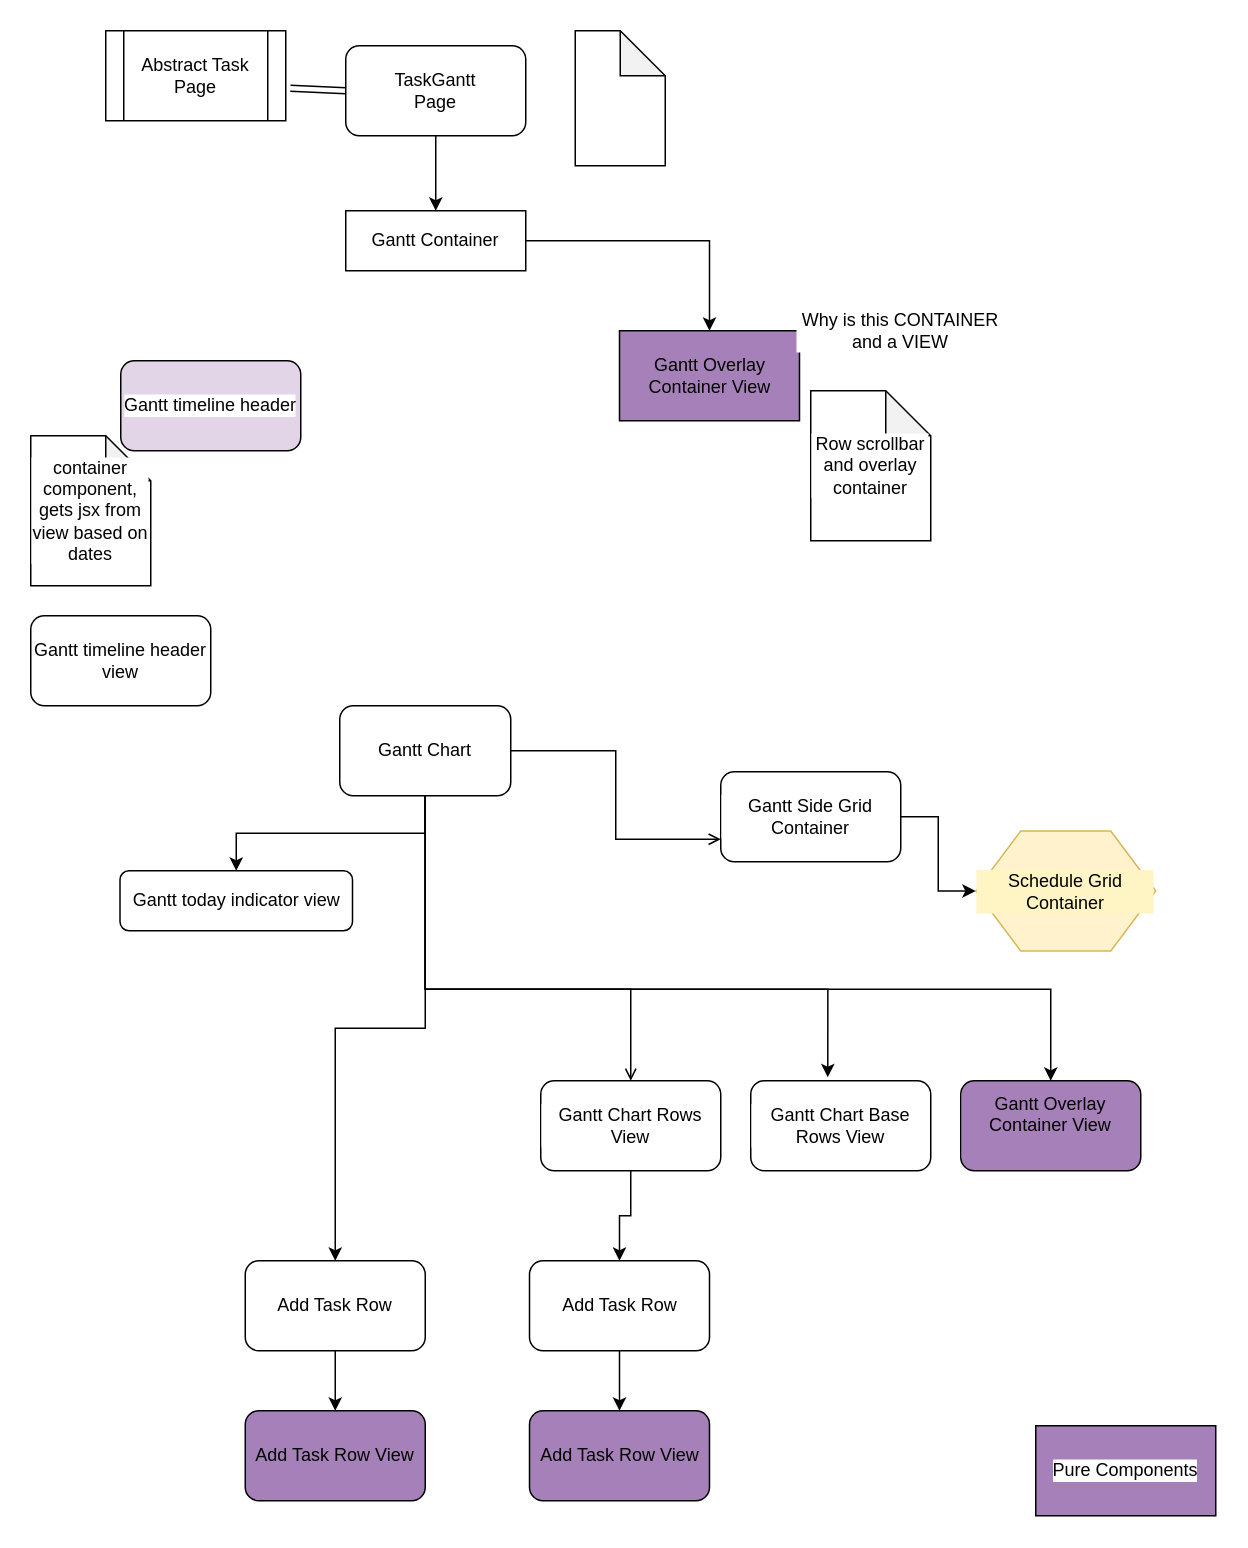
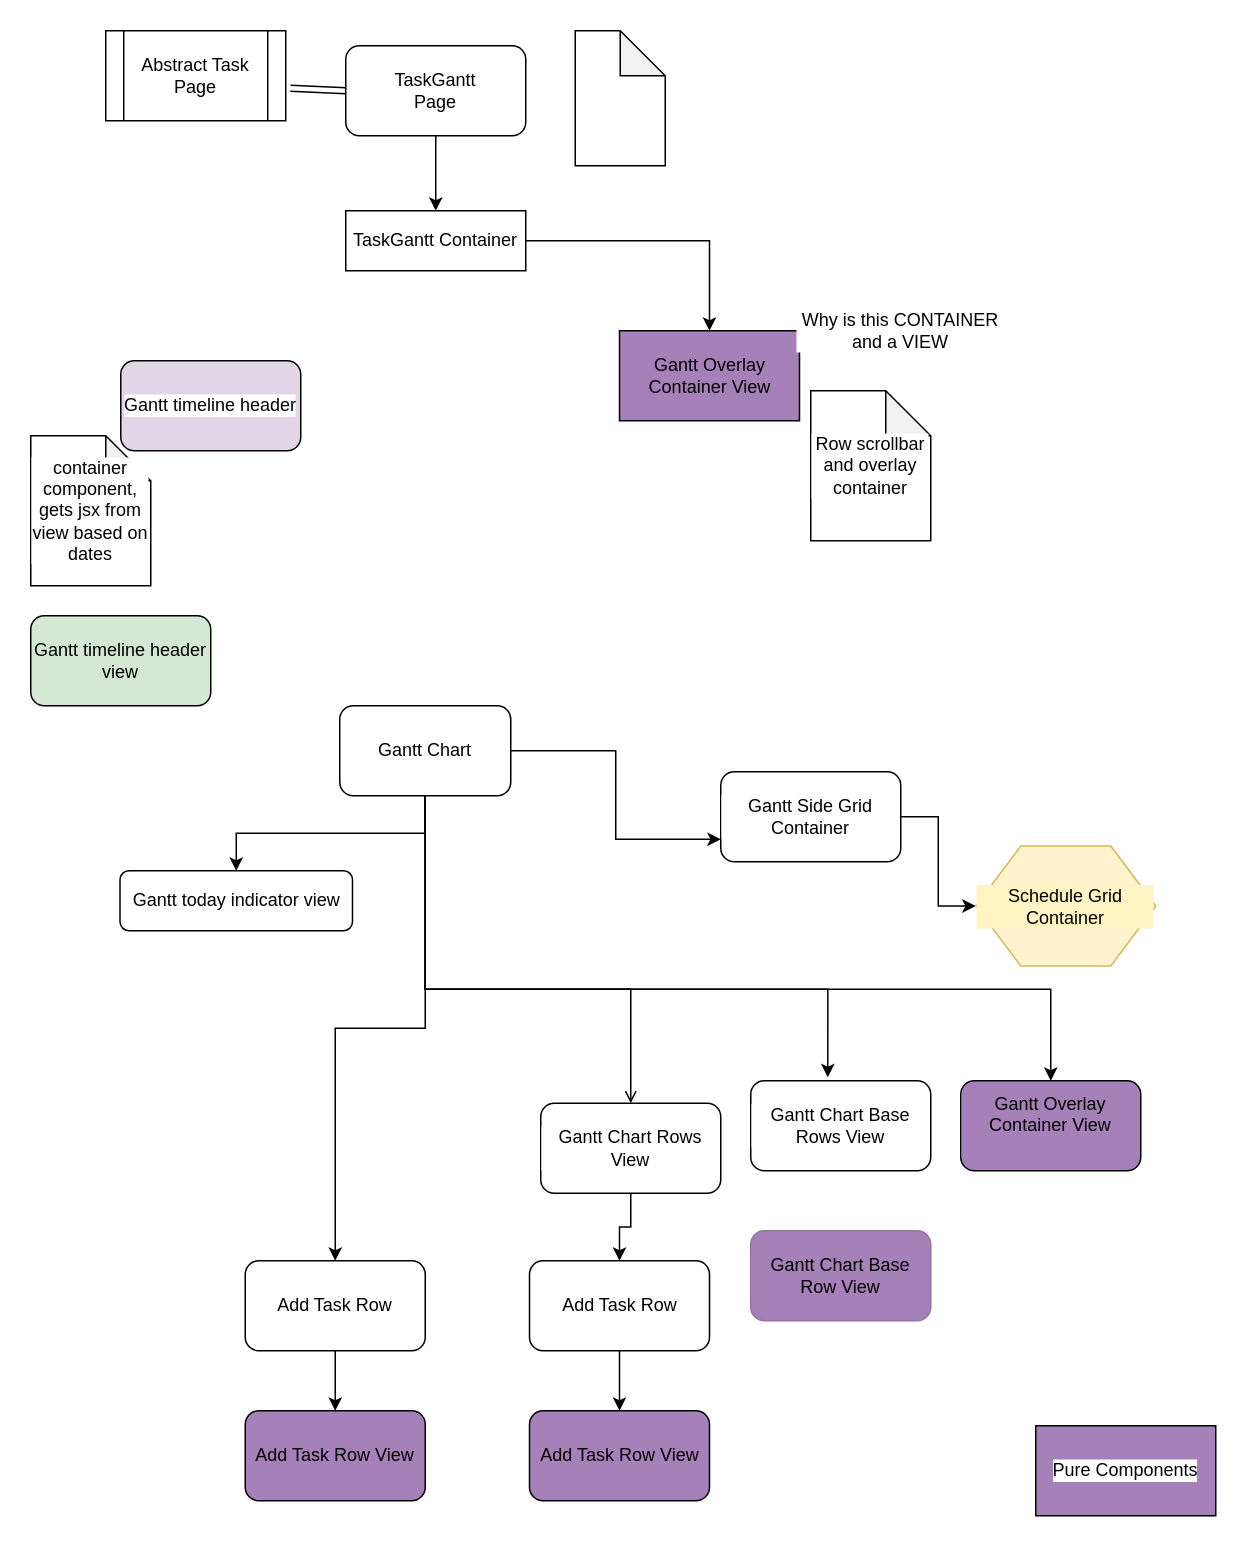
(436, 241) -> (436, 241)
(121, 661) -> (121, 661)
(711, 839) -> (709, 839)
(1066, 891) -> (1066, 906)
(631, 1126) -> (631, 1148)
none -> (841, 1276)
